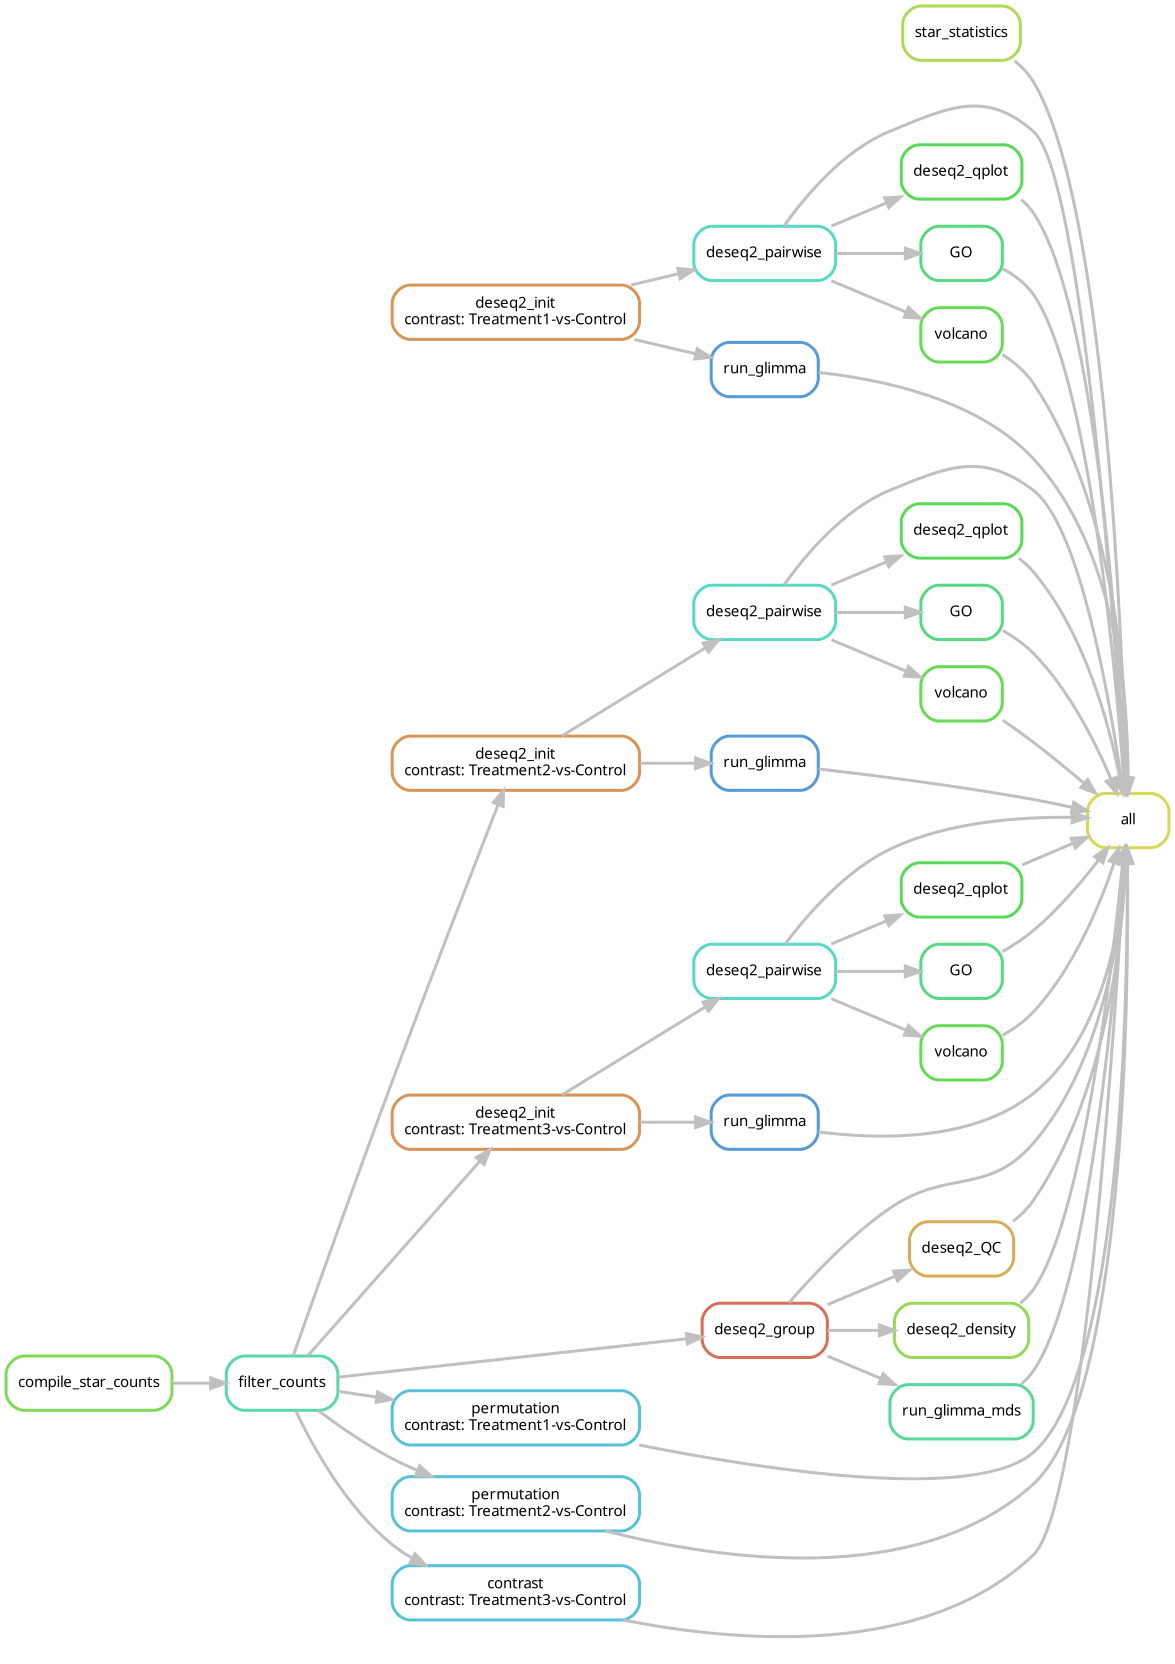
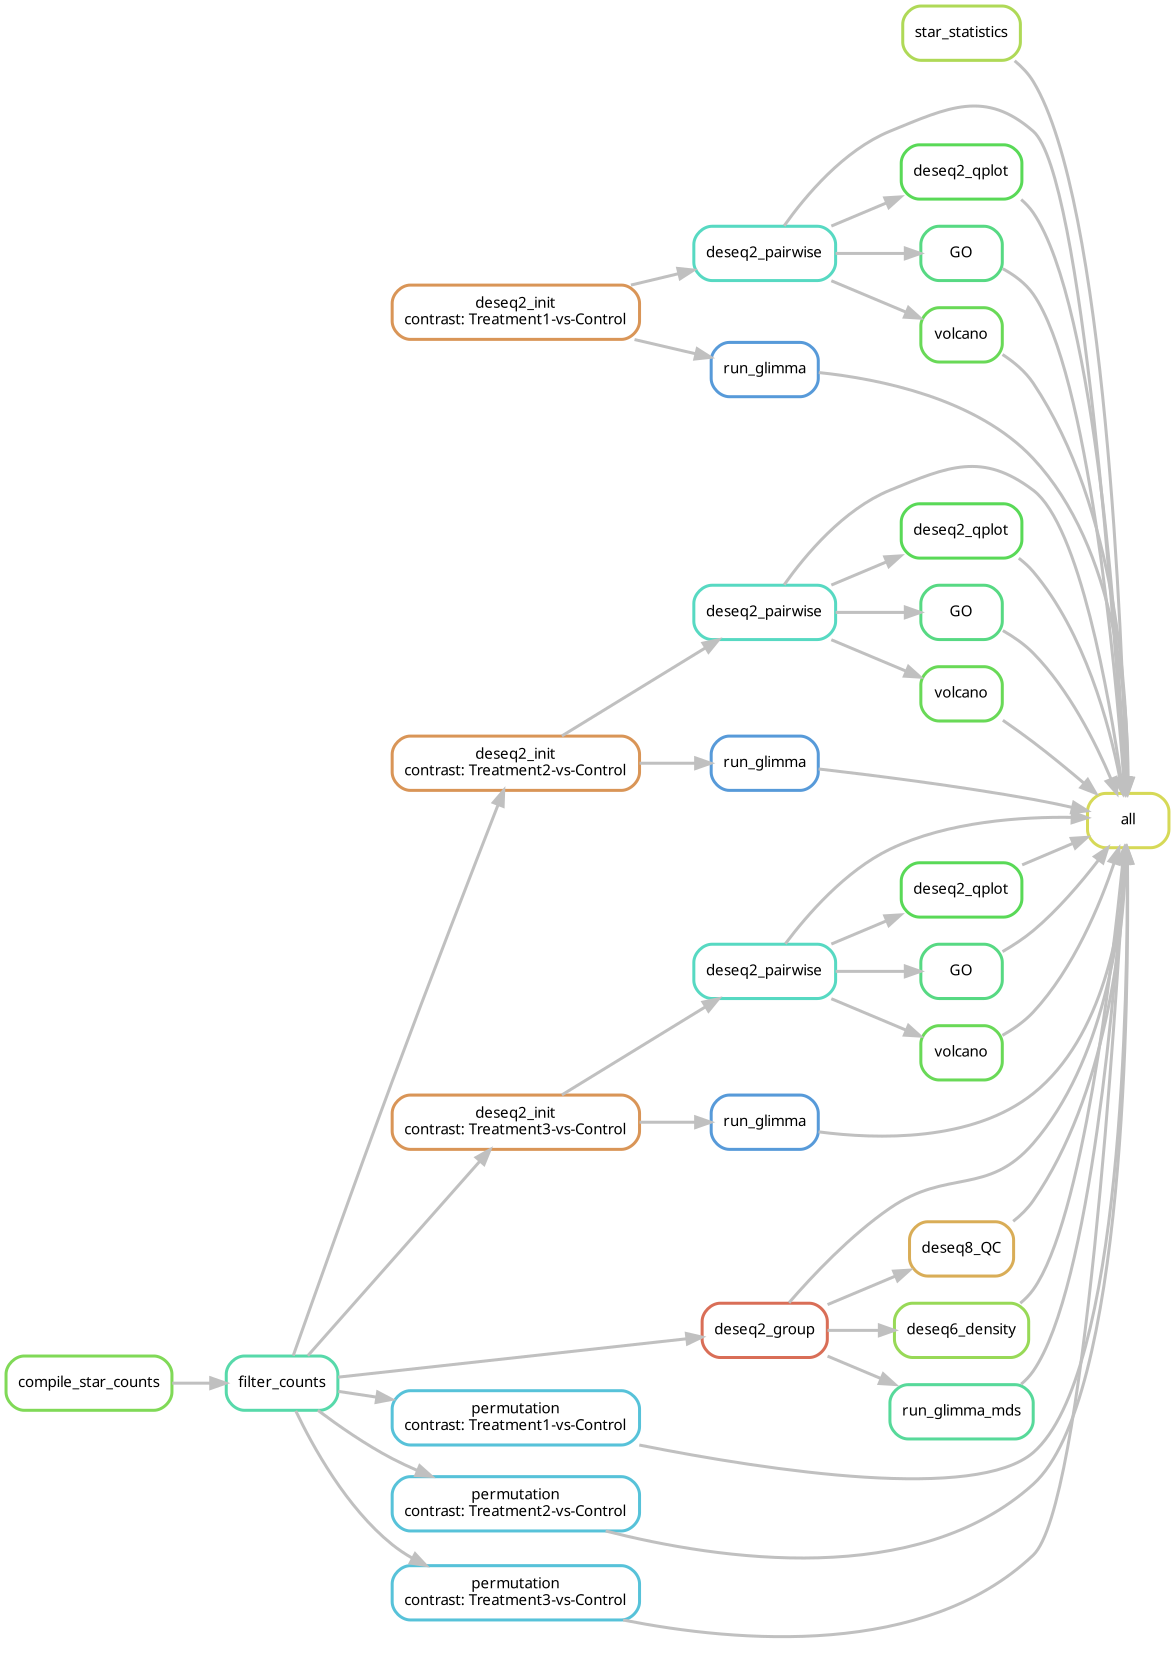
(962, 1249) -> (962, 1249)
(962, 1330) -> (962, 1330)
(516, 1593) -> (516, 1593)
